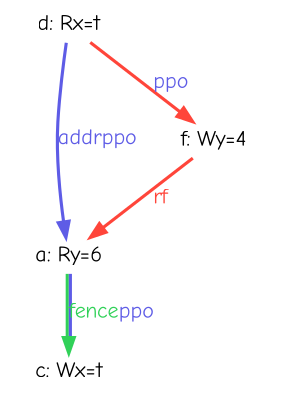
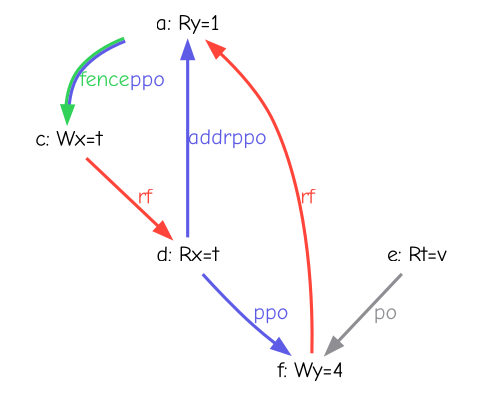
(135, 77) -> (237, 310)
none -> (122, 192)
(69, 256) -> (188, 24)
none -> (418, 256)
